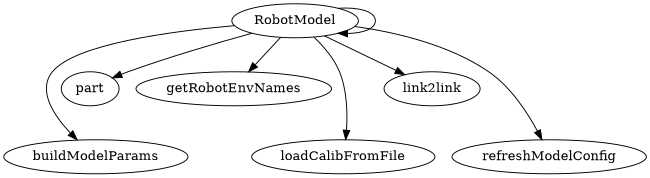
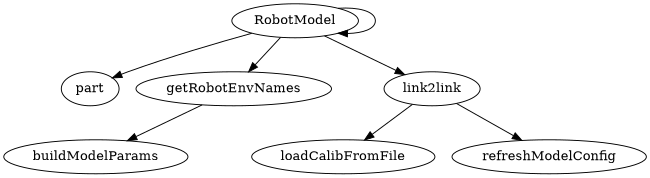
(106, 46) -> (169, 121)
(460, 56) -> (485, 120)
(342, 79) -> (392, 119)
